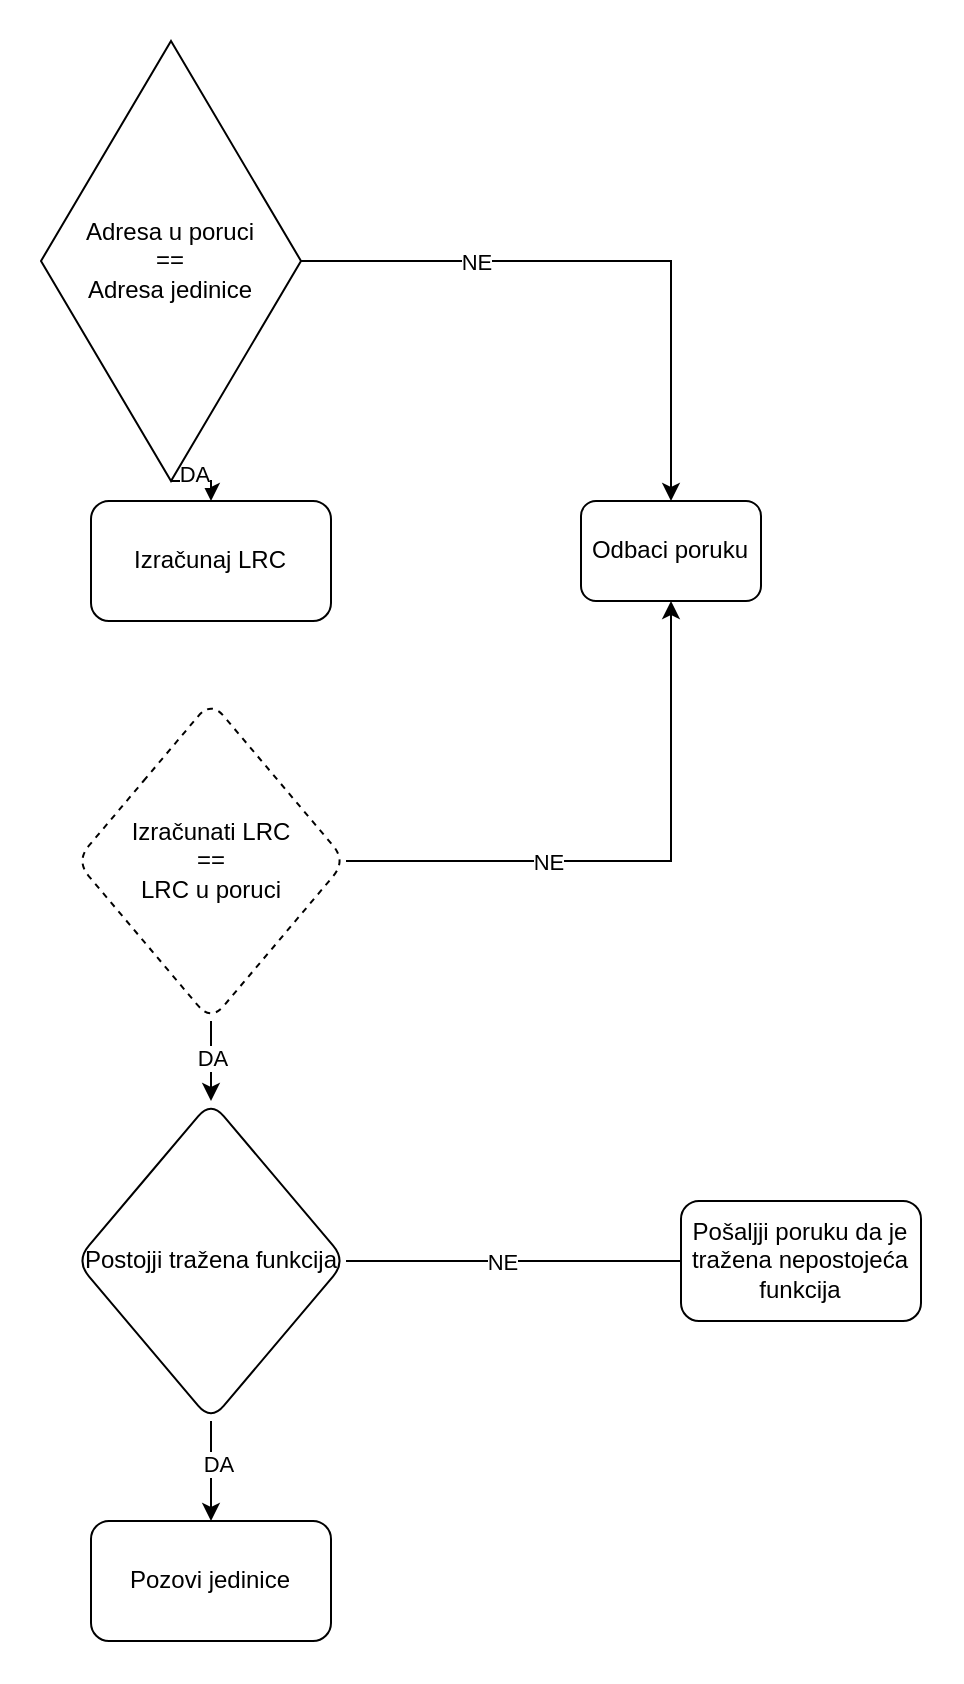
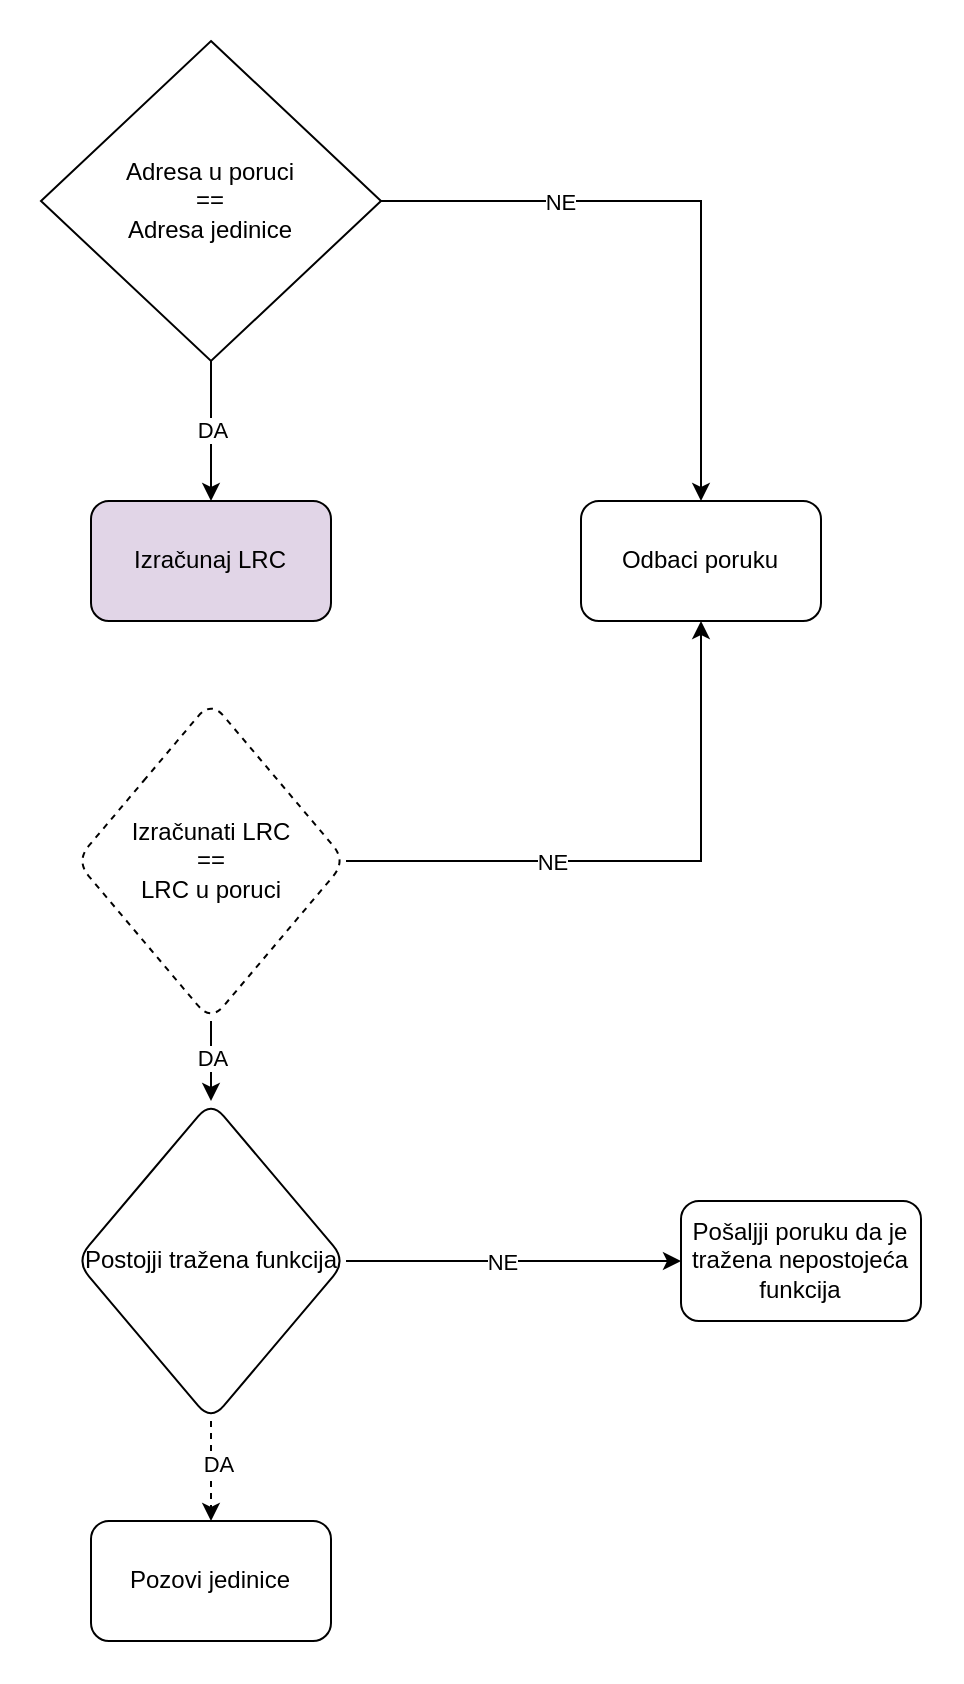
(171, 261) -> (211, 201)
(671, 551) -> (701, 561)
(211, 561) -> (211, 561)
(671, 1261) -> (666, 1261)
(211, 1491) -> (211, 1491)
